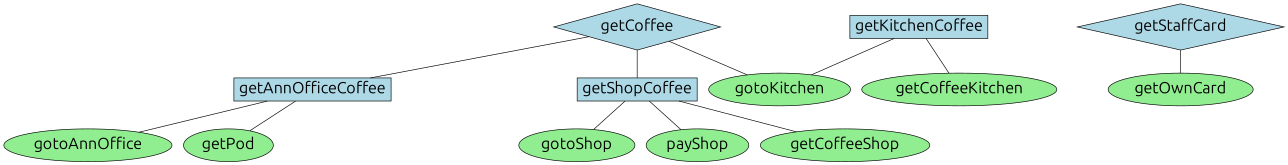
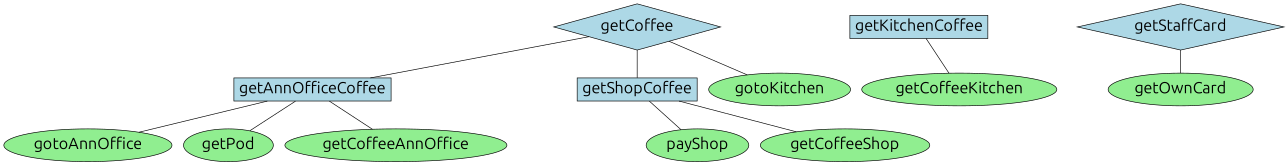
(853, 57) -> none
none -> (396, 145)
(577, 145) -> none
